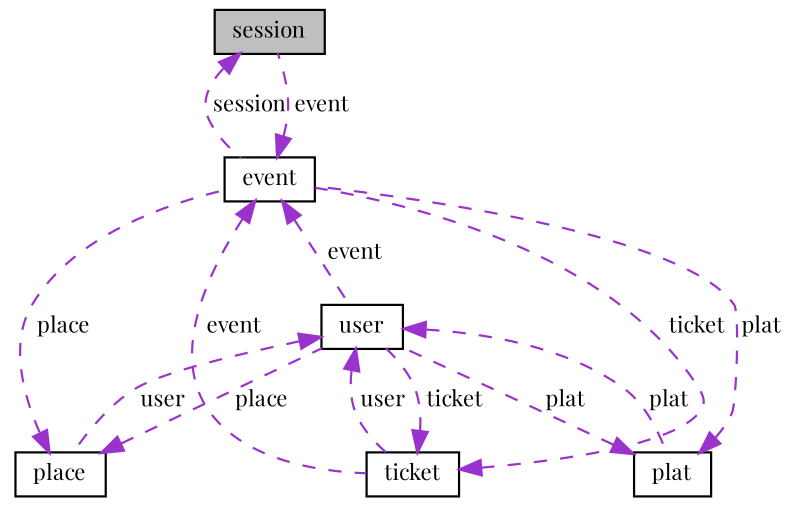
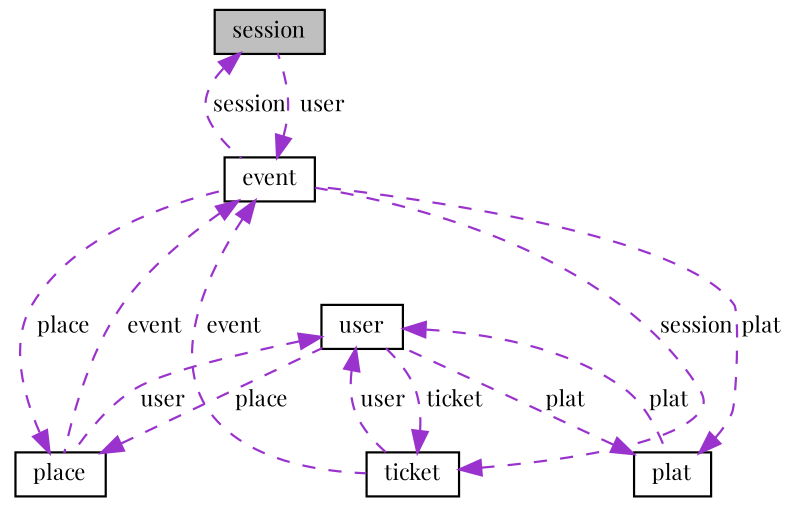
(320, 106) -> (320, 106)
(322, 263) -> (115, 316)
(695, 327) -> (695, 327)
